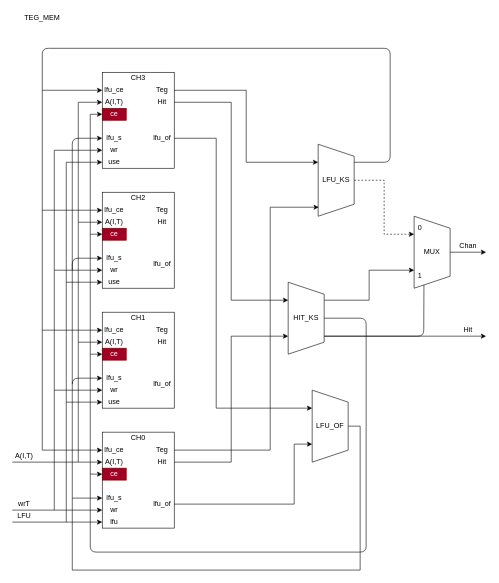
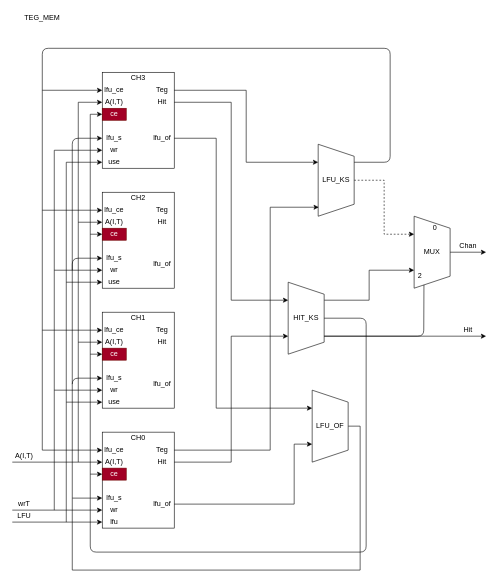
(420, 228) -> (435, 228)
(420, 276) -> (420, 276)
